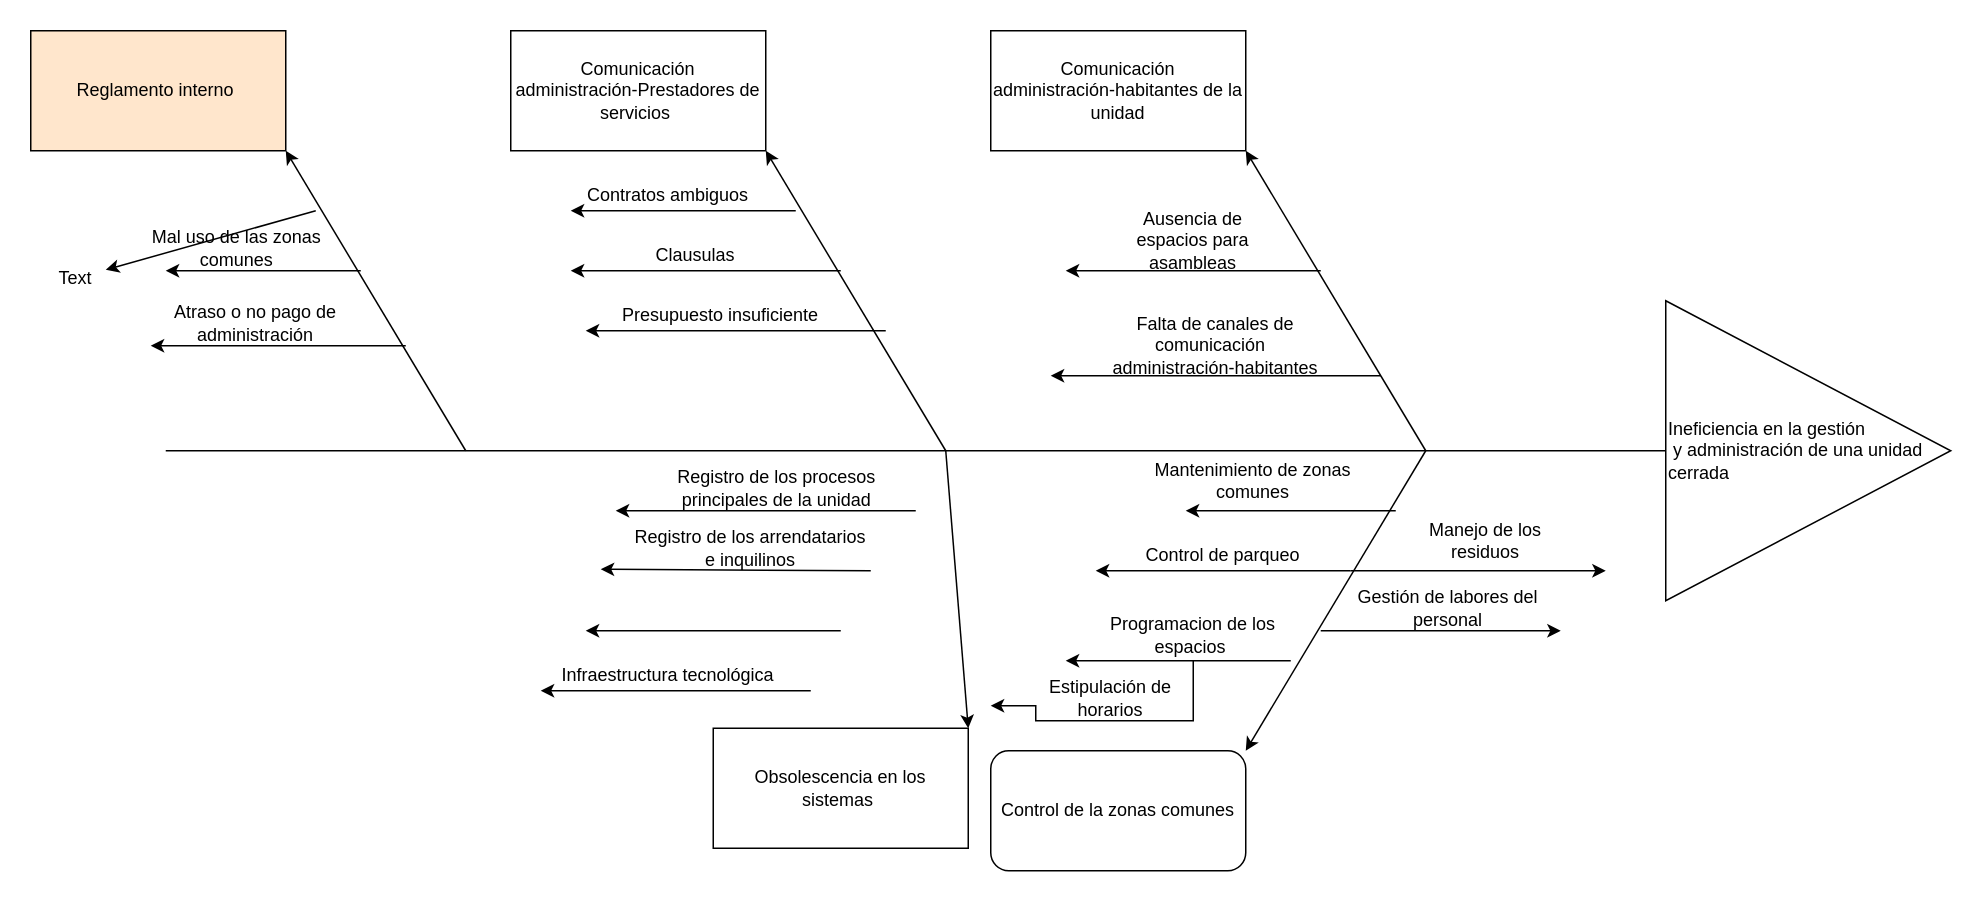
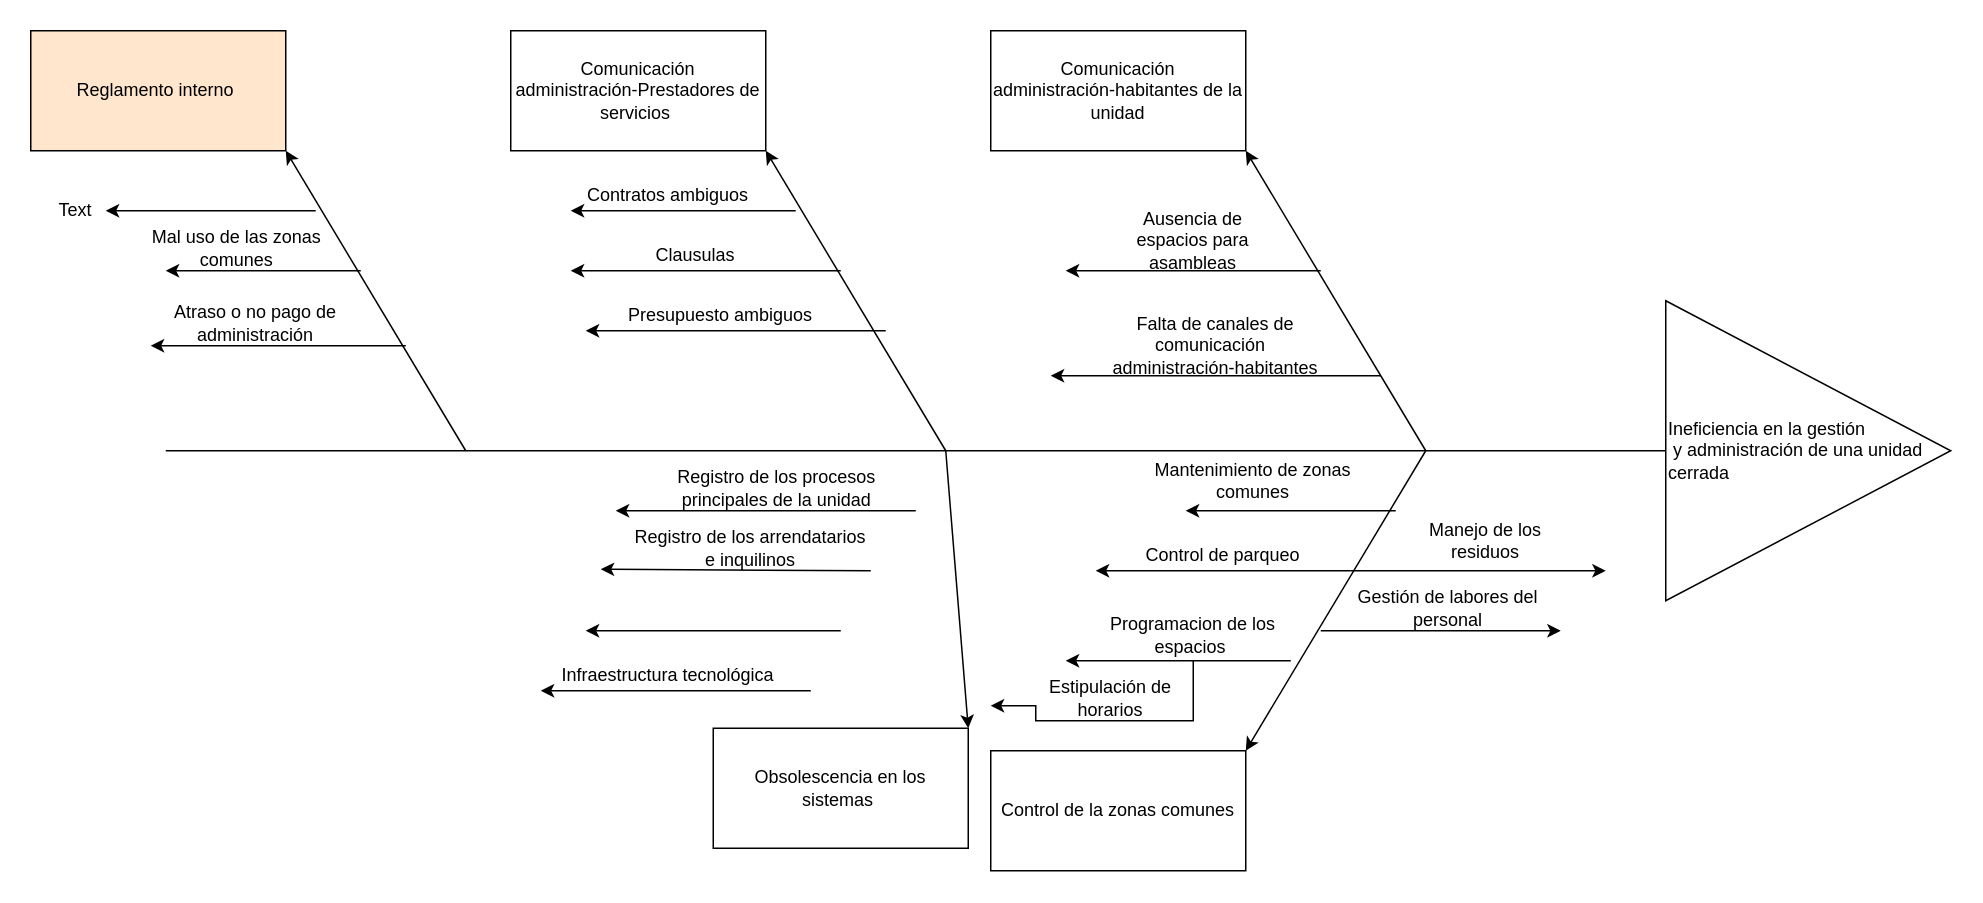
(76, 278) -> (76, 211)
(721, 316) -> (721, 316)
(1118, 811) -> (1118, 811)
